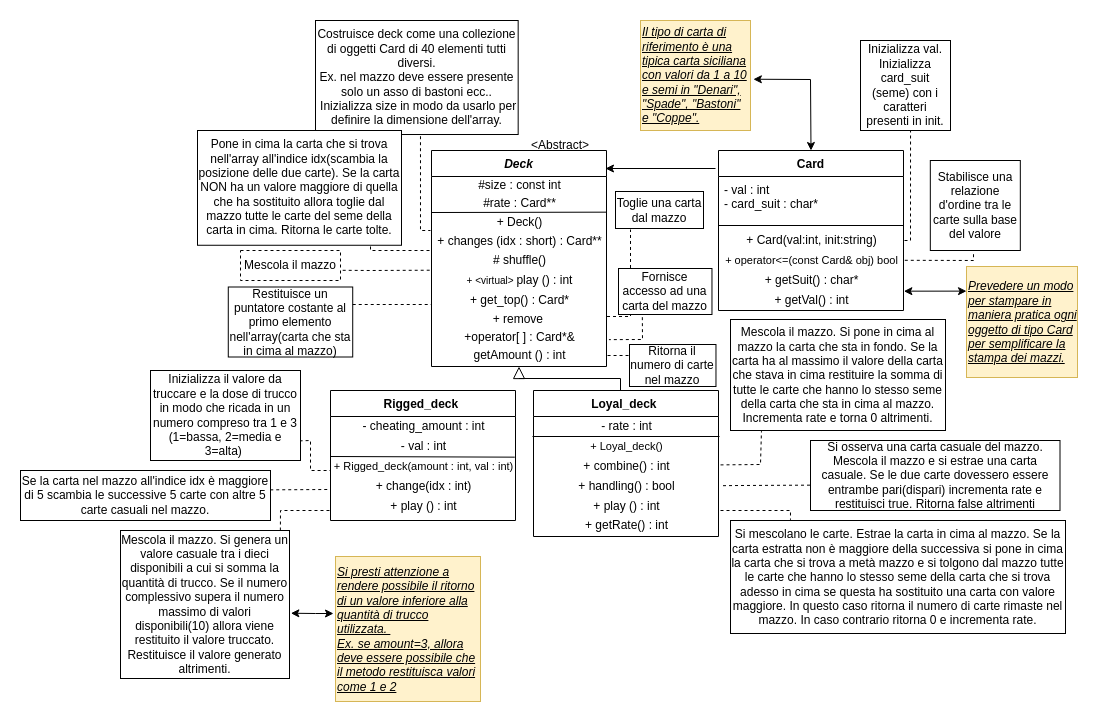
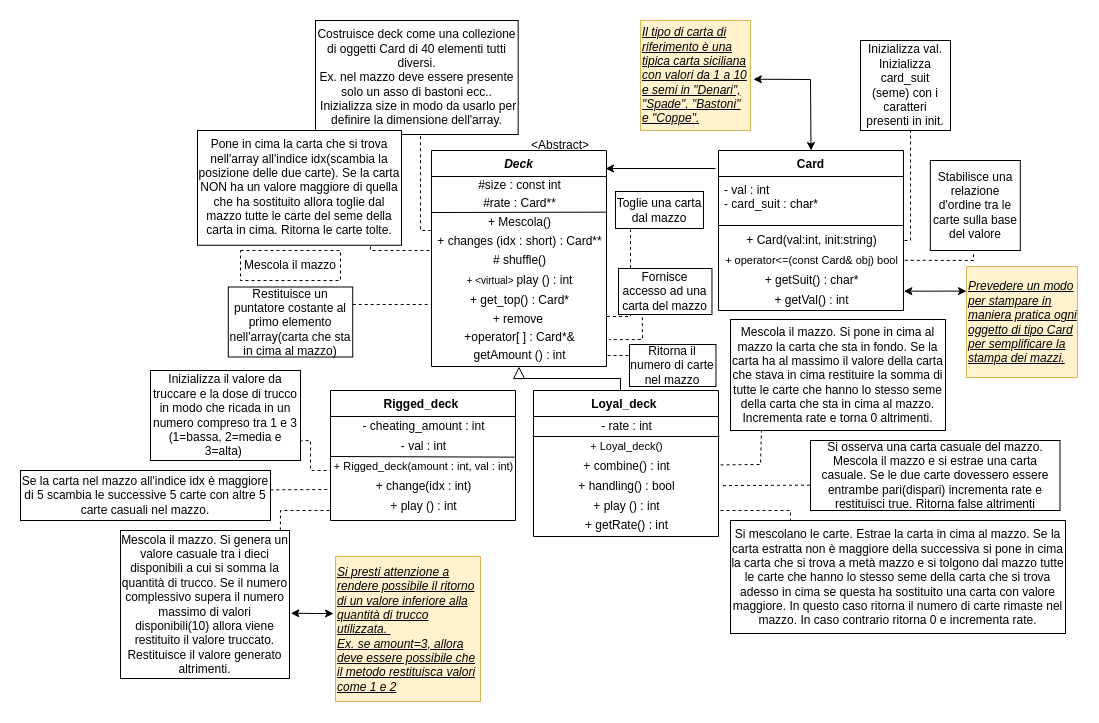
(520, 223) -> (520, 223)
(387, 270) -> none
